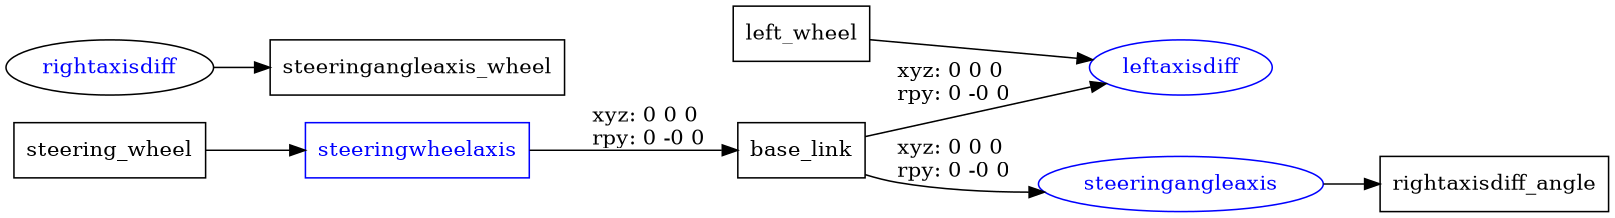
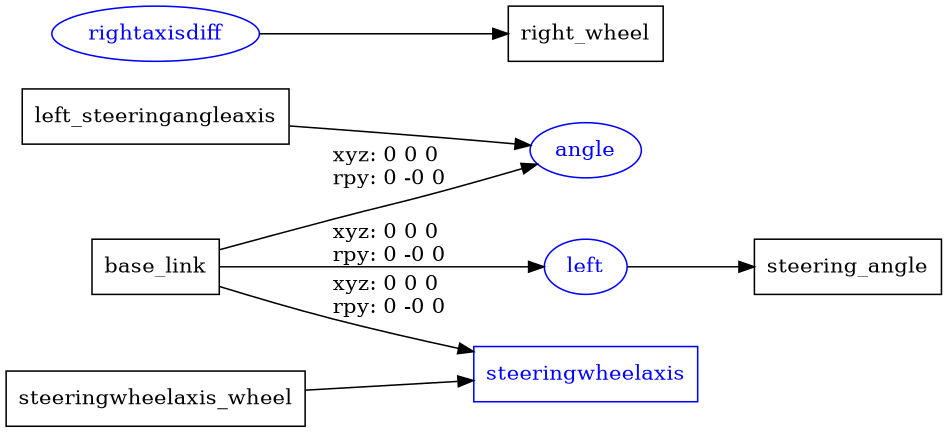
(801, 34) -> (156, 117)
(110, 67) -> (156, 34)
(417, 67) -> (586, 34)
(1181, 67) -> (586, 150)
(110, 150) -> (156, 399)
(626, 150) -> (338, 320)
(1181, 184) -> (586, 267)
(1494, 184) -> (848, 267)
